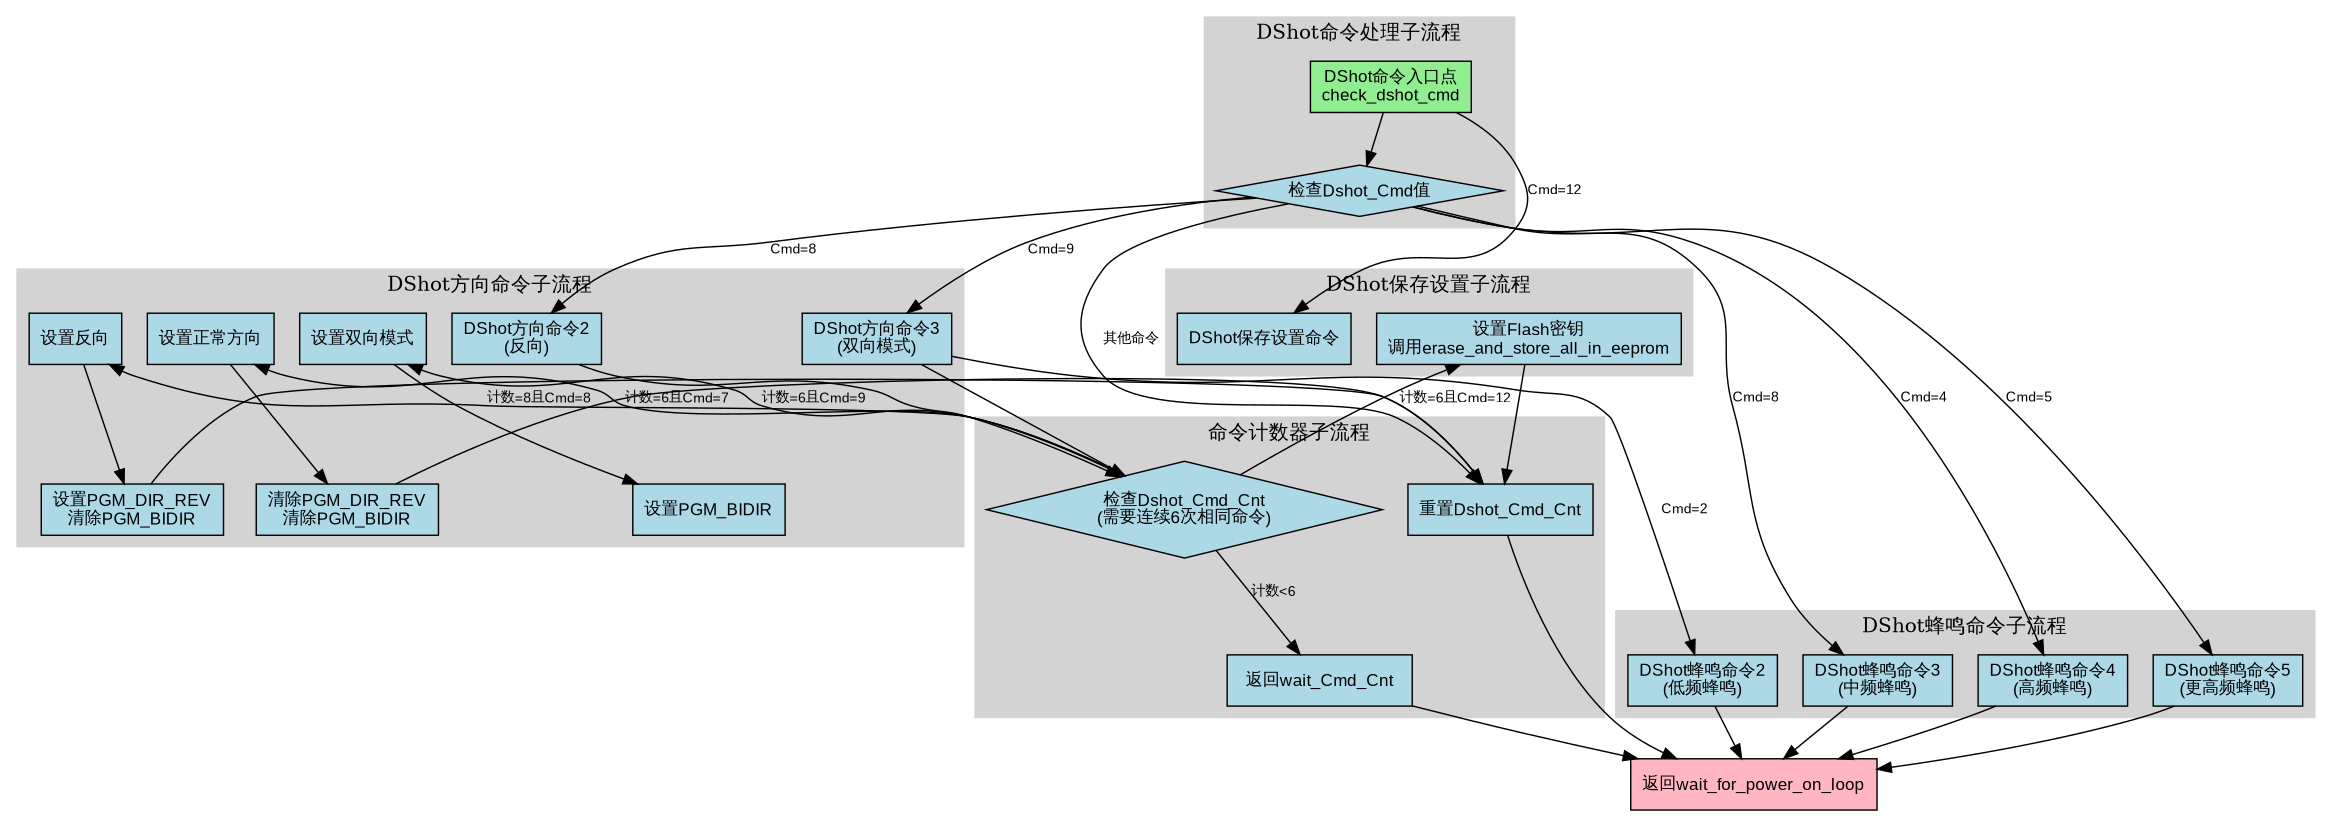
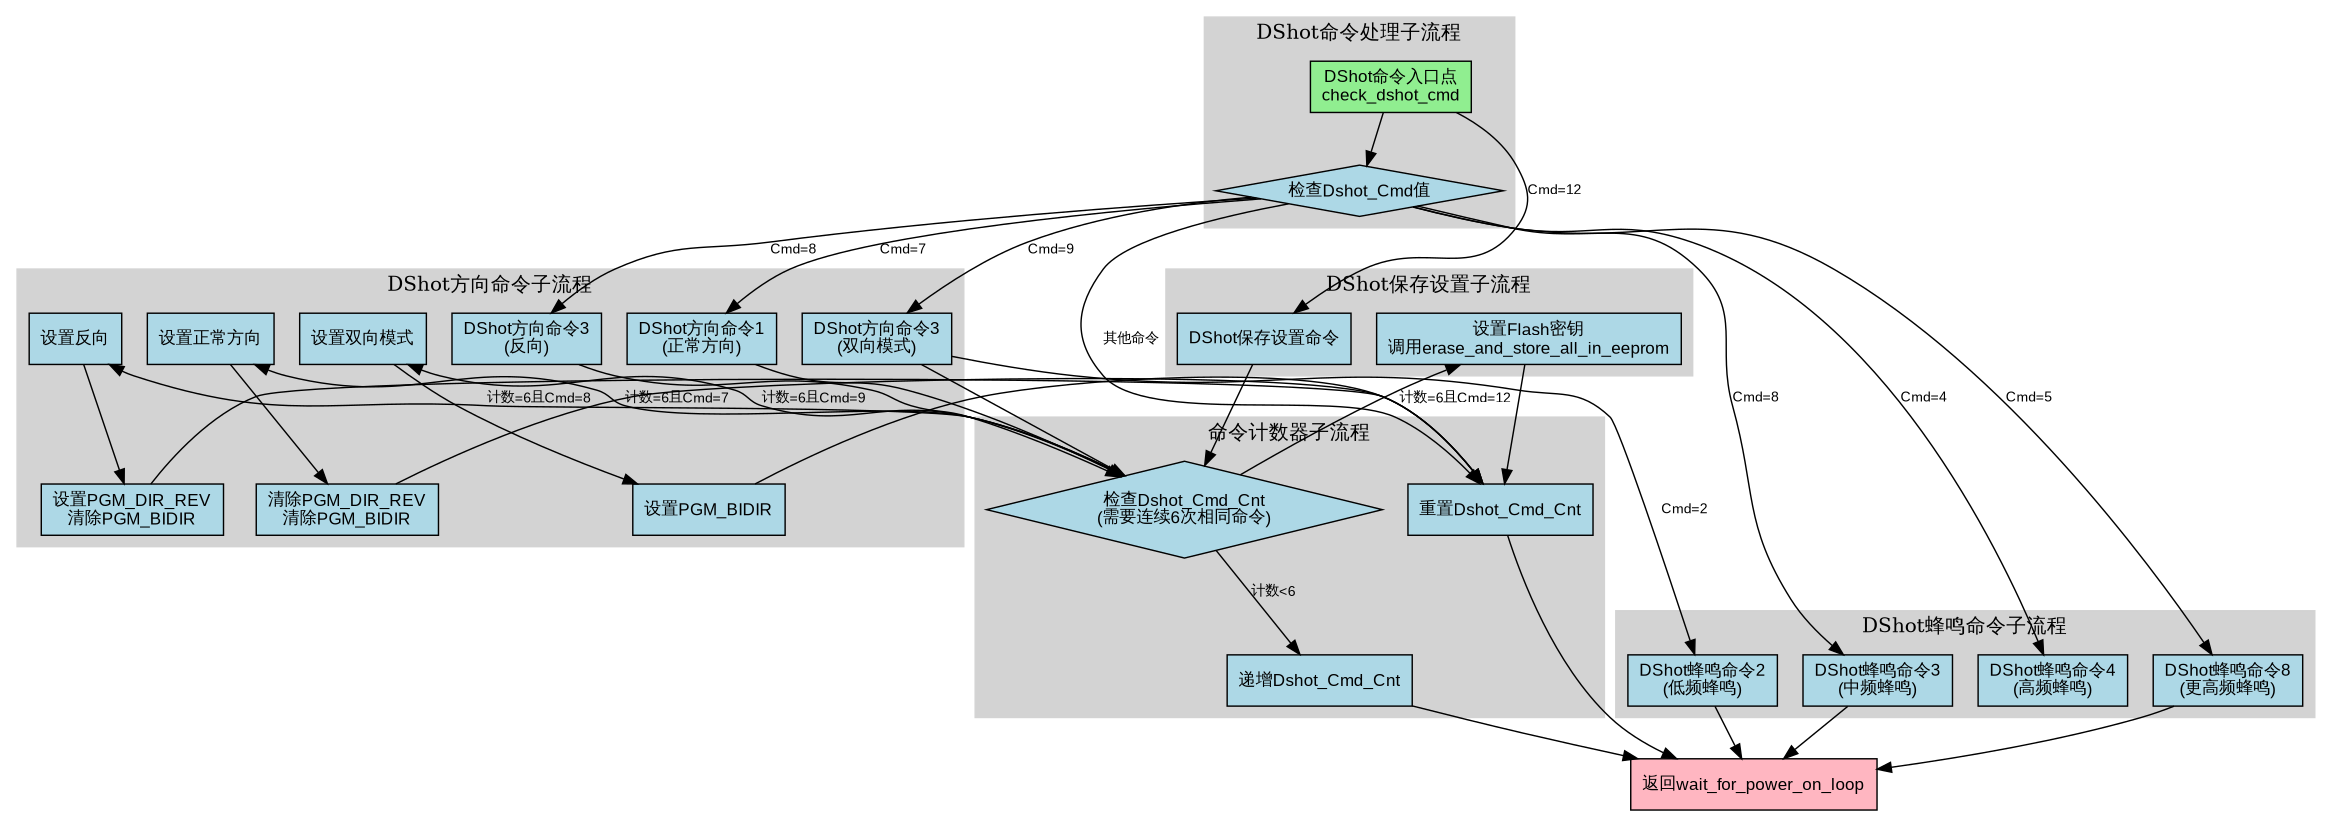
(527, 339) -> (527, 339)
none -> (702, 339)
none -> (1025, 390)
none -> (1238, 395)
(539, 398) -> (539, 398)
(1320, 680) -> (1320, 680)
(2228, 680) -> (2228, 680)
(1925, 732) -> none
